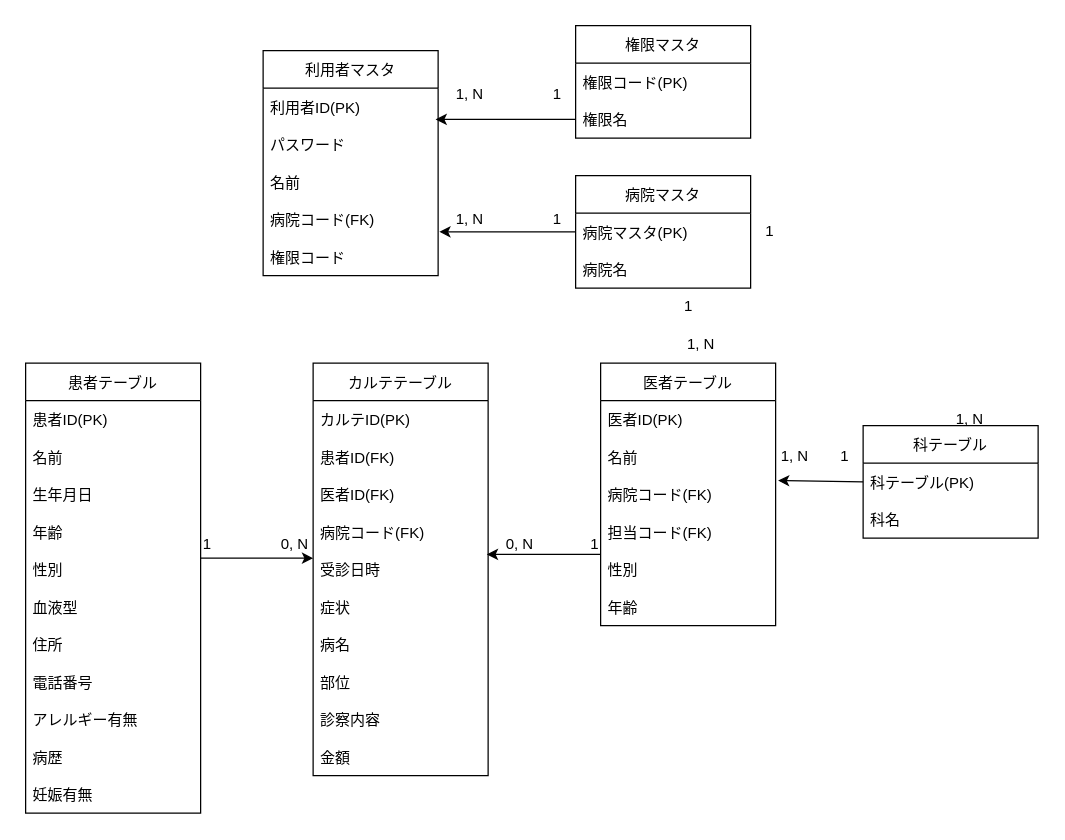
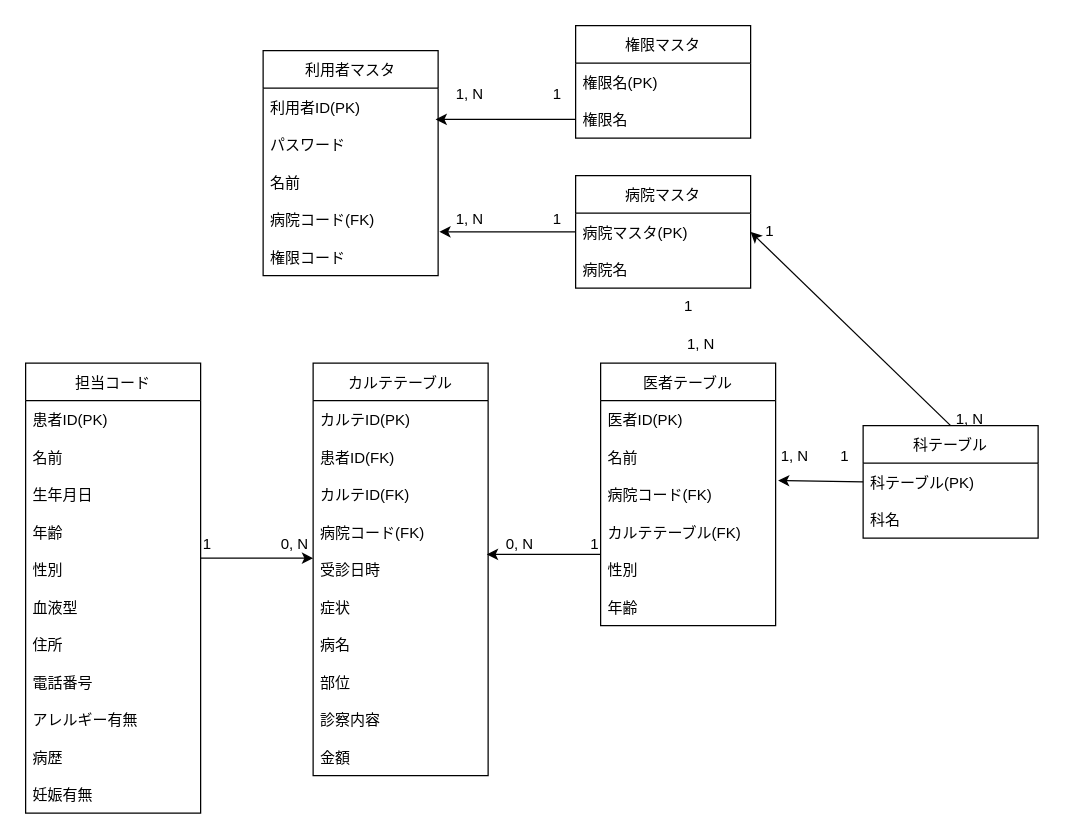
(637, 83) -> (622, 83)
none -> (853, 332)
(113, 383) -> (113, 383)
(360, 495) -> (368, 495)
(662, 533) -> (677, 533)
